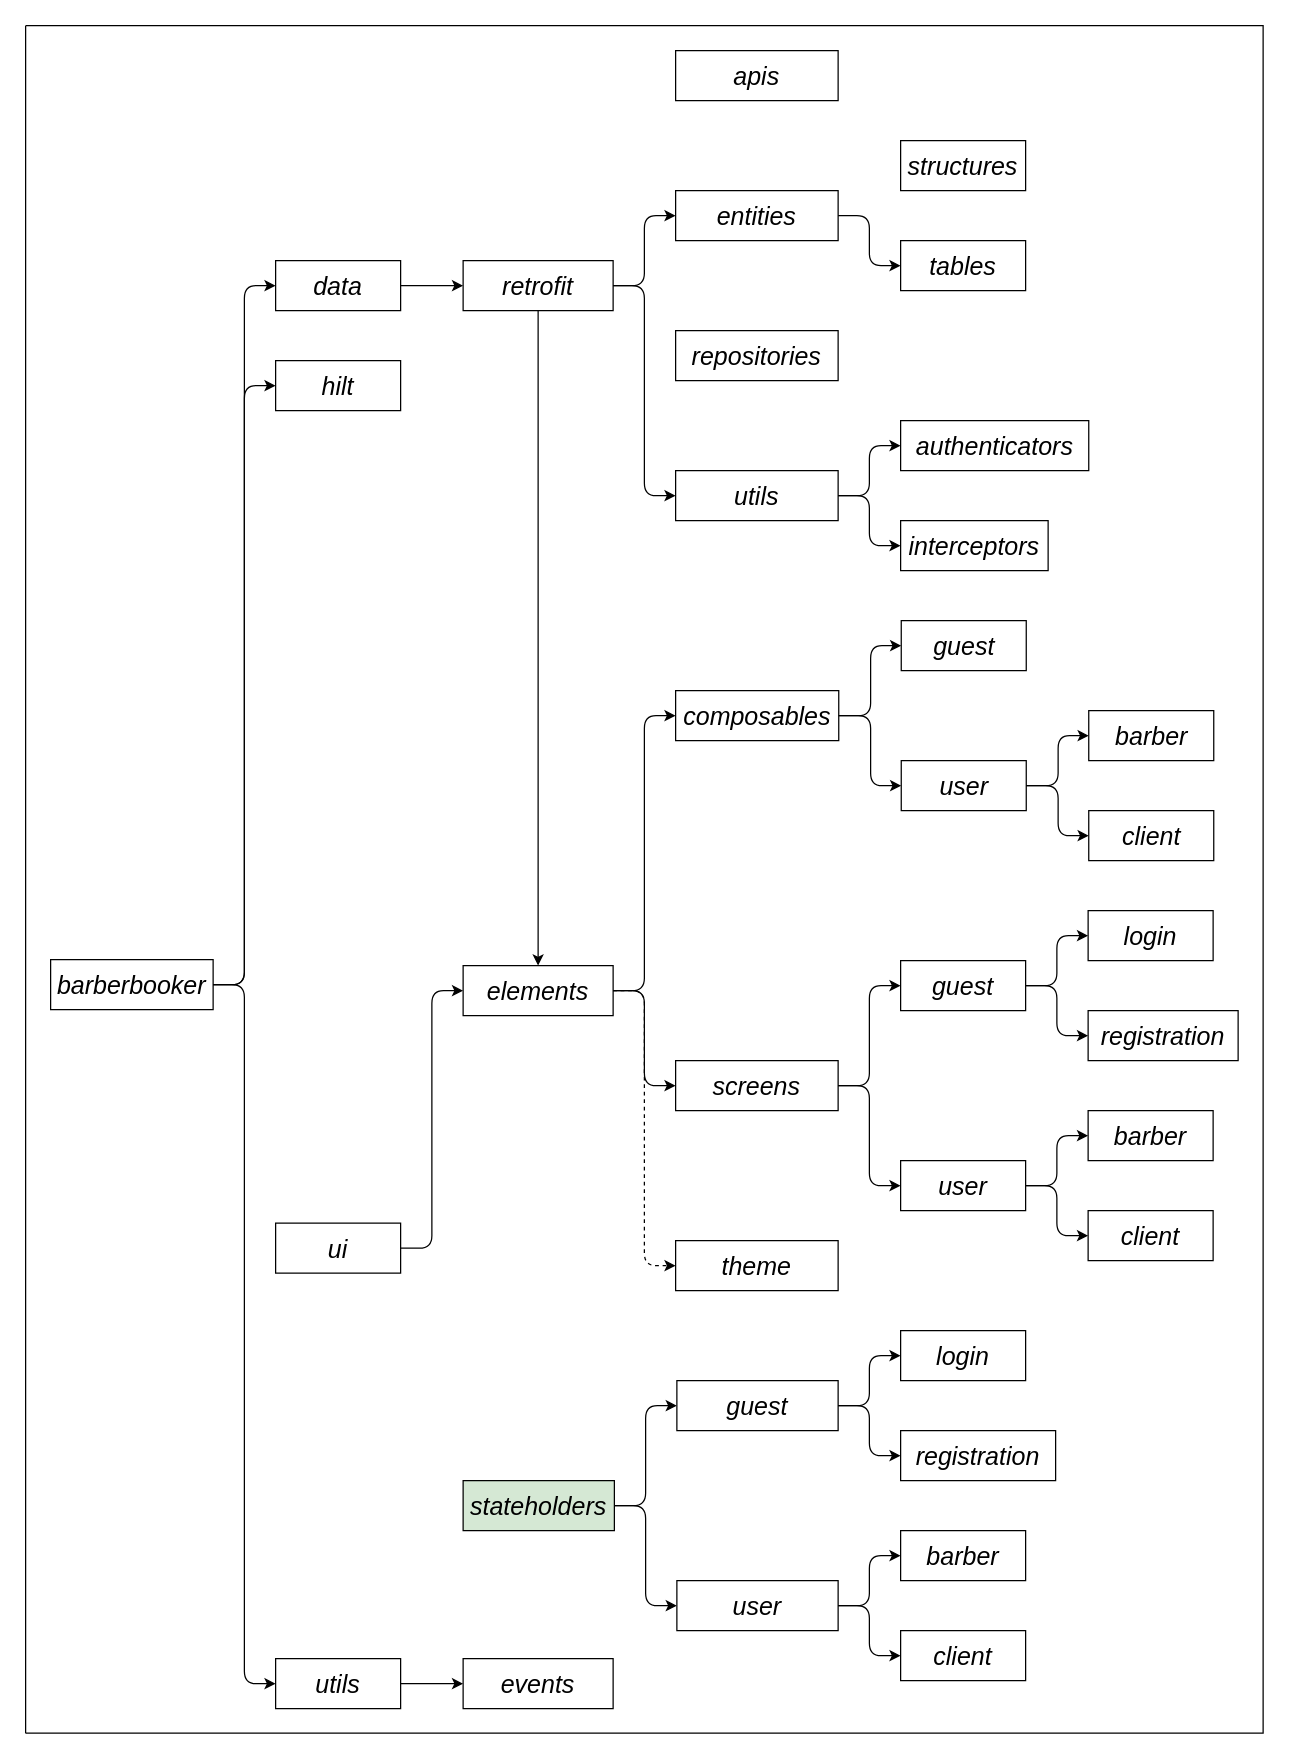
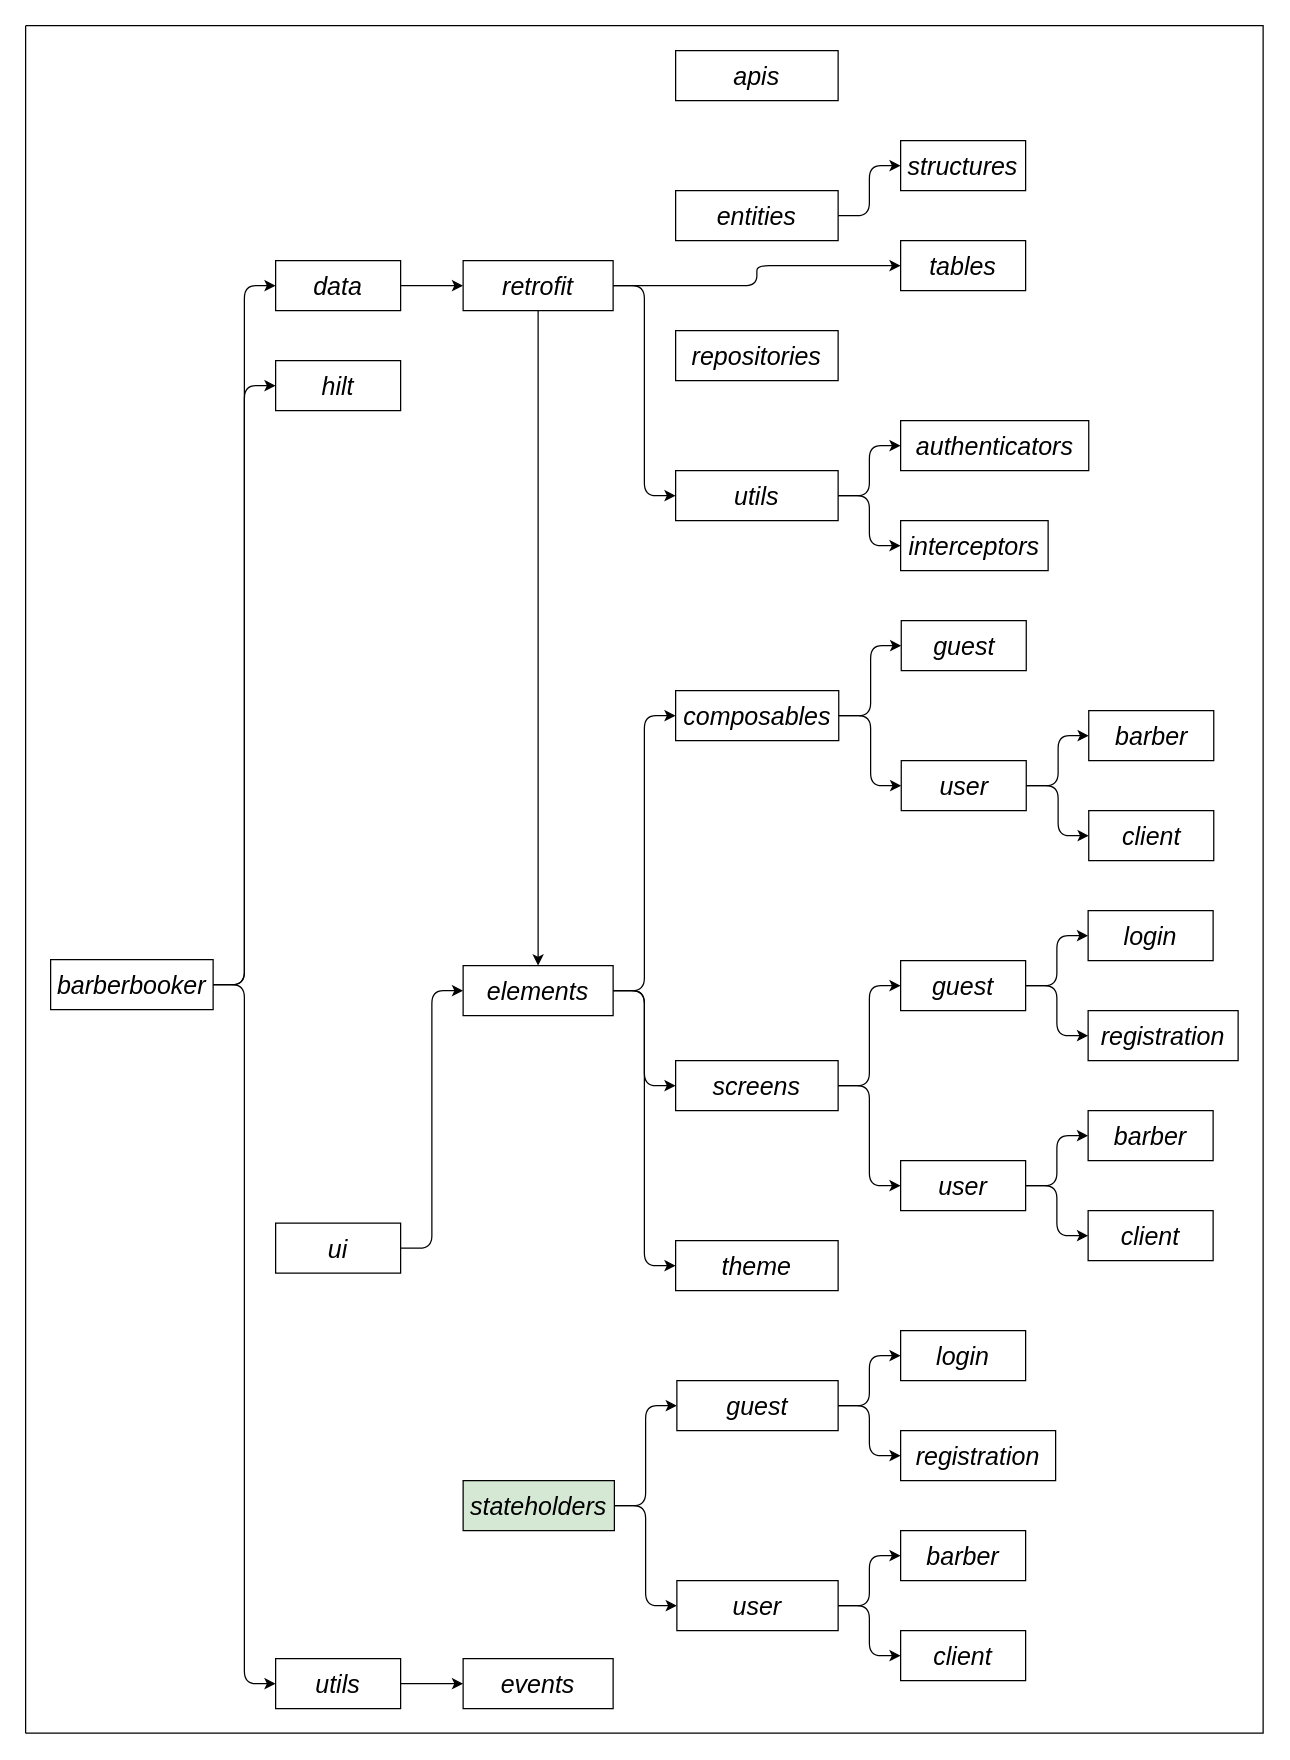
(869, 237) -> (869, 185)
(644, 243) -> (757, 273)
(644, 1178) -> (644, 1178)
